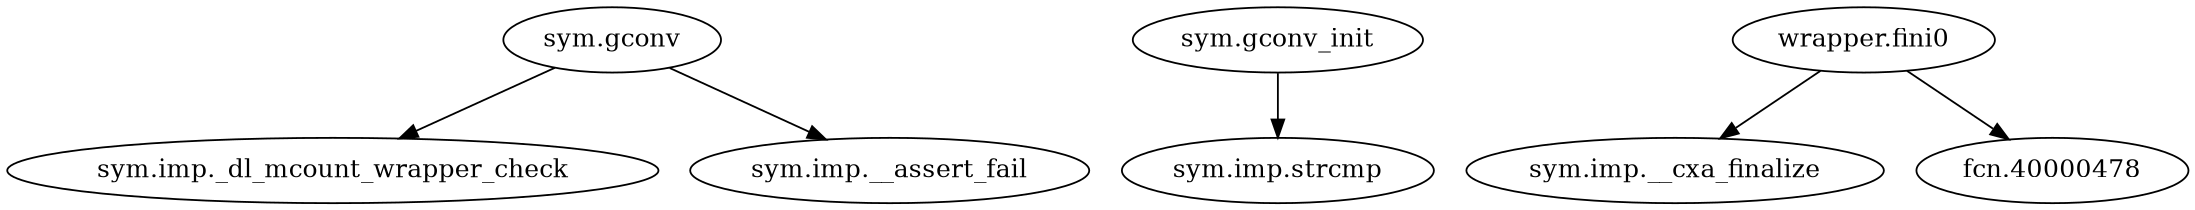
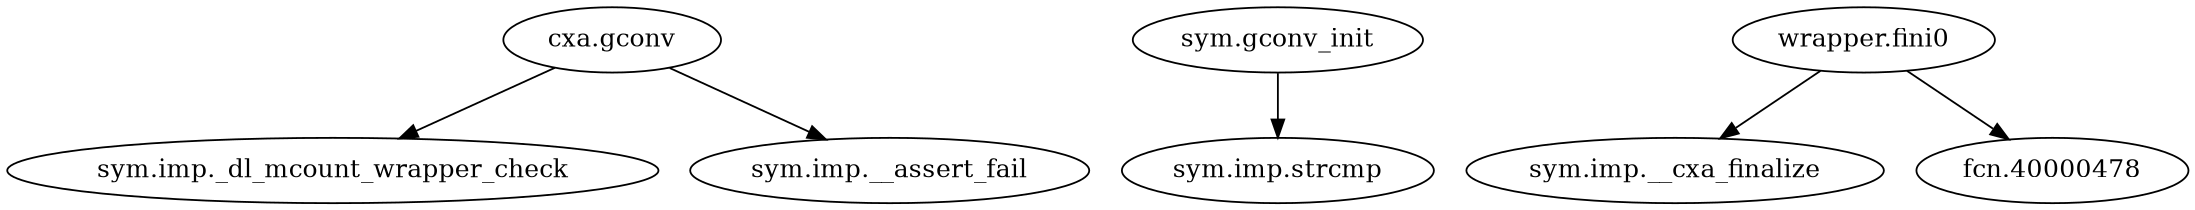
(612, 40) -> (612, 40)
